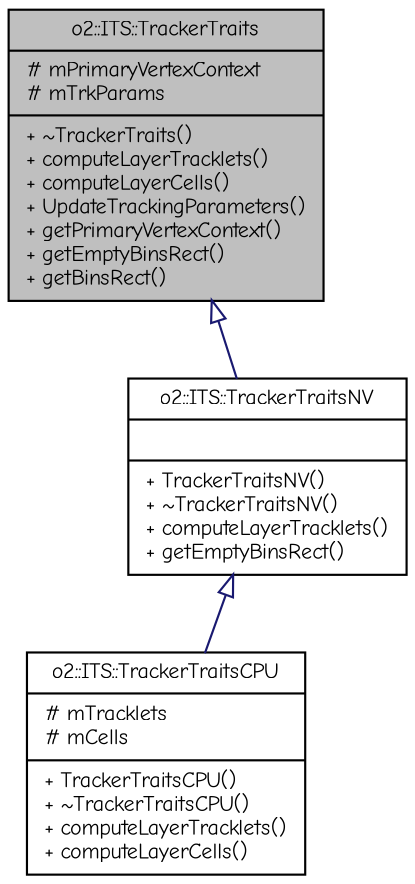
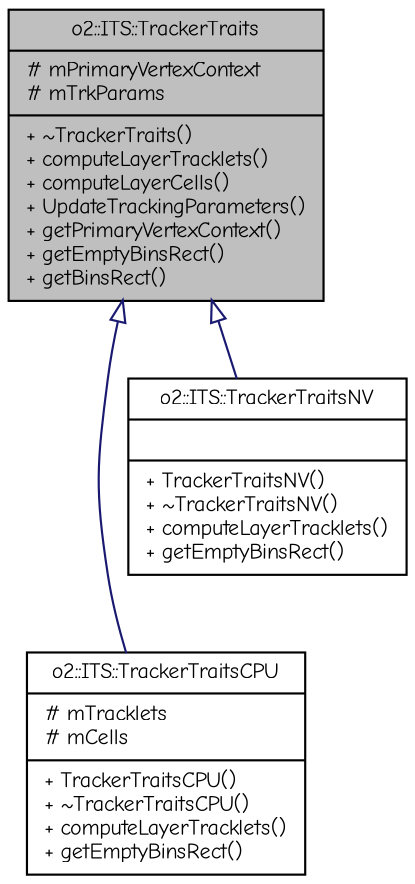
(215, 624) -> (99, 488)
(147, 852) -> (145, 852)
